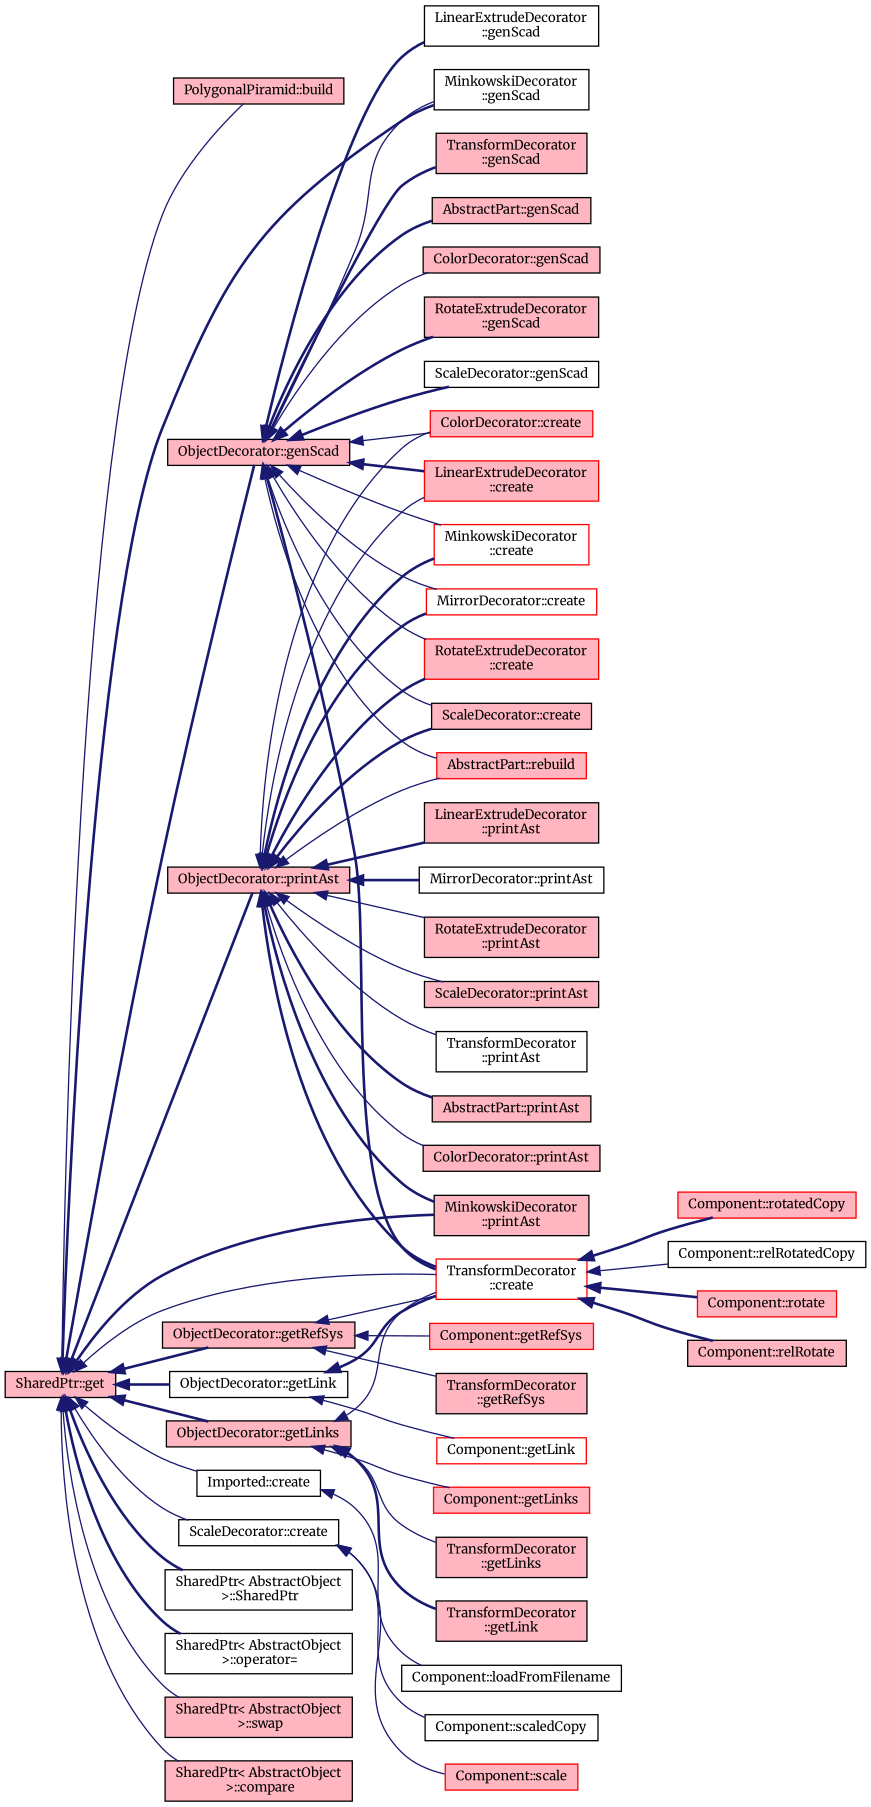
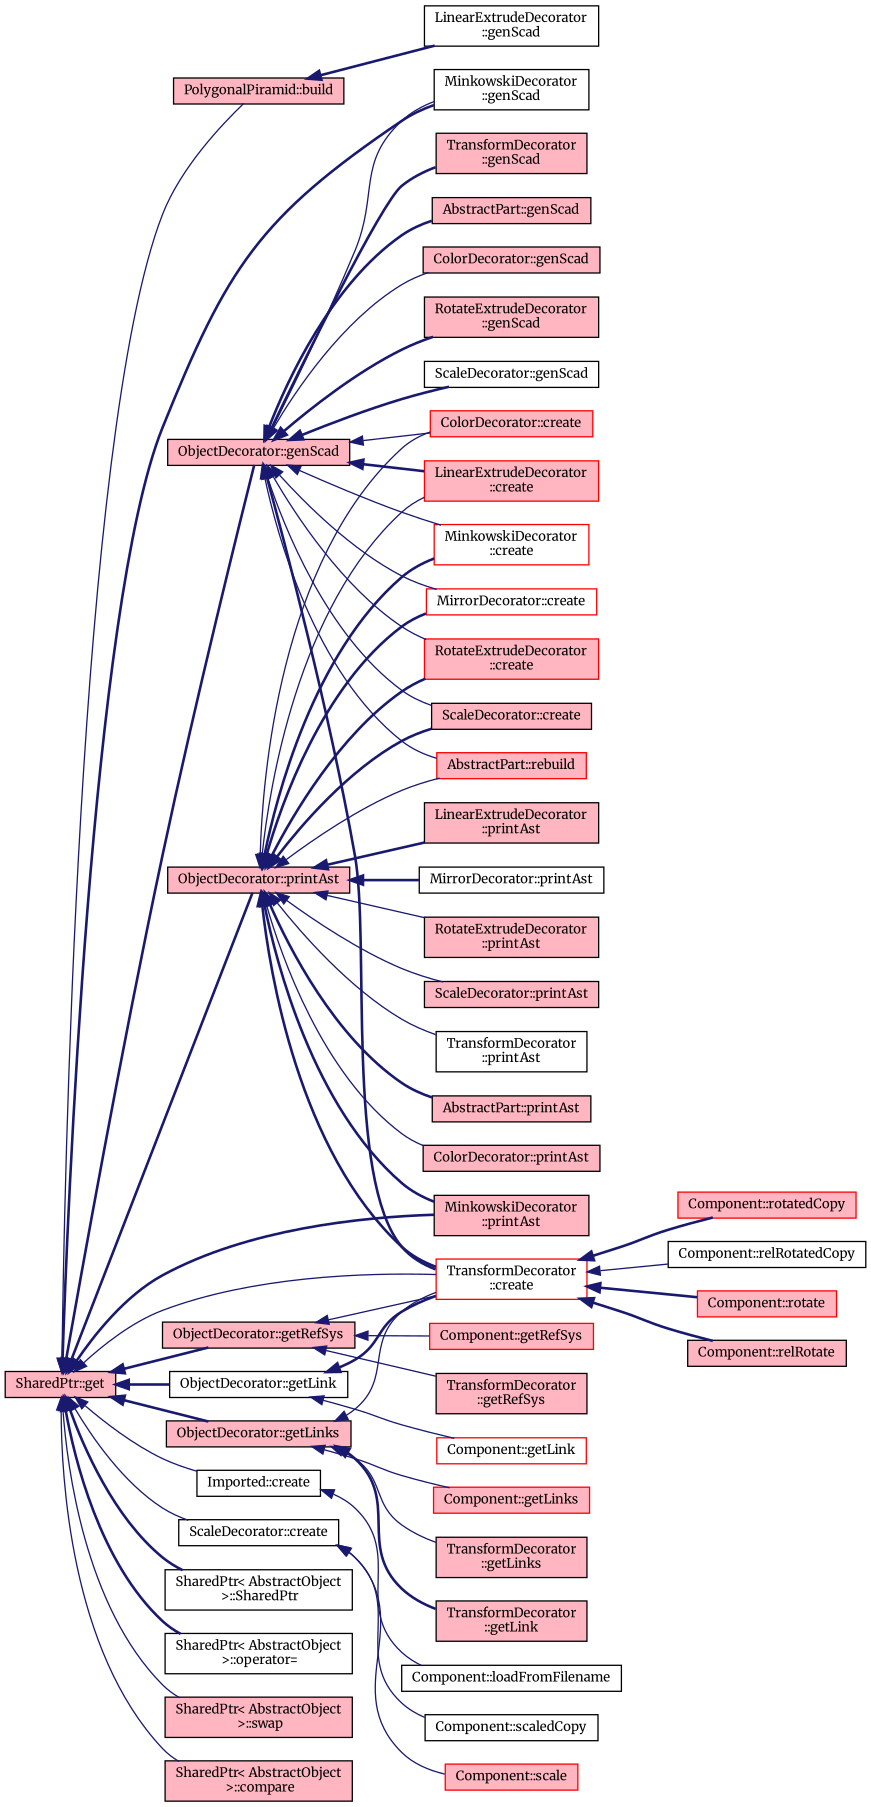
(323, 223) -> (378, 60)
